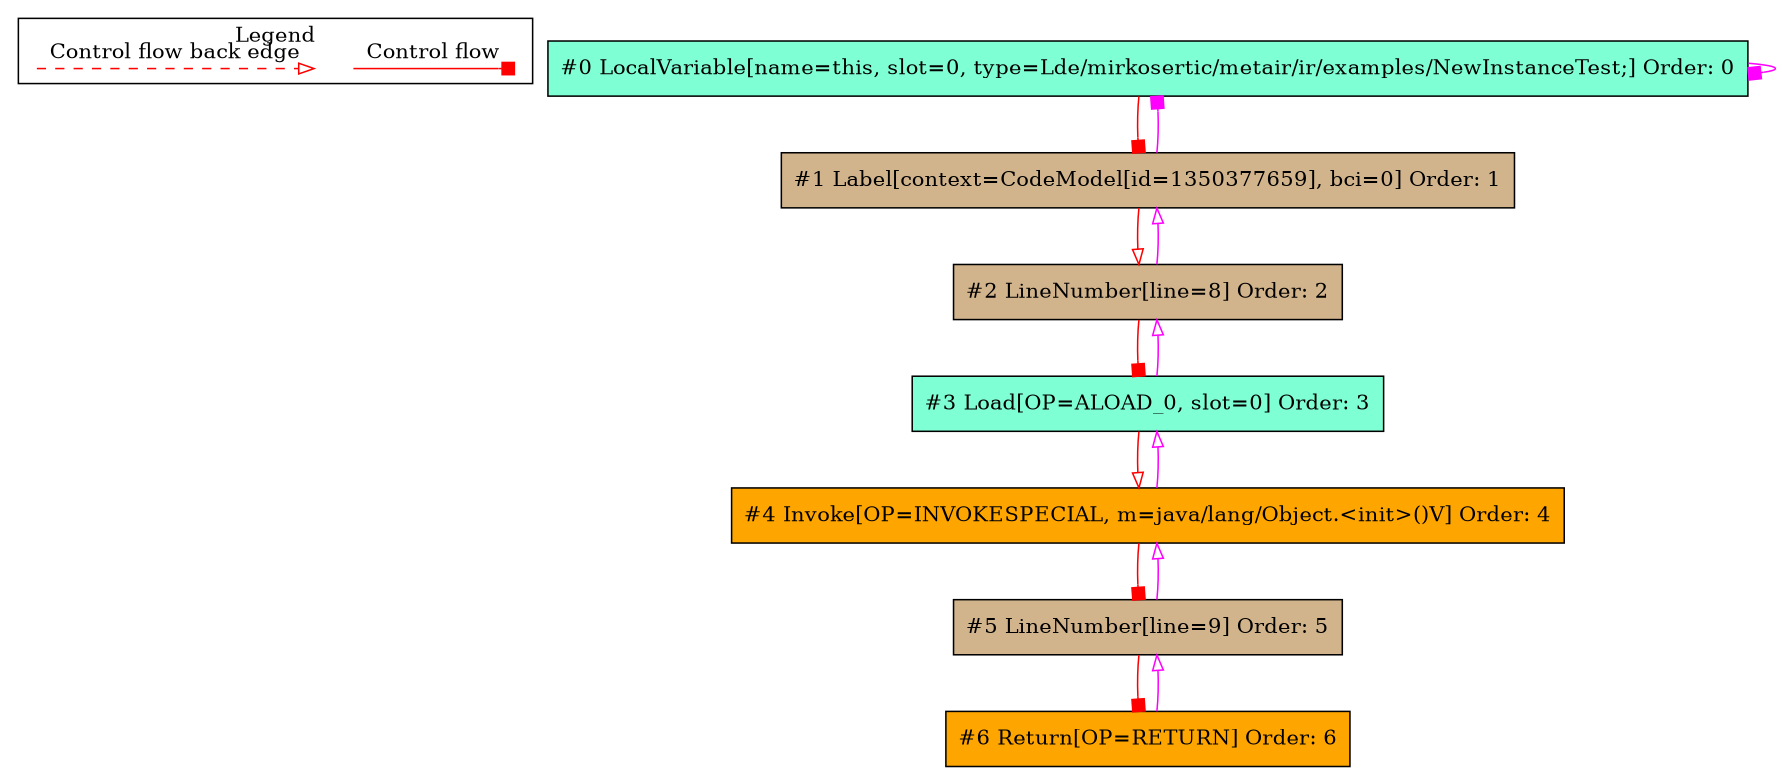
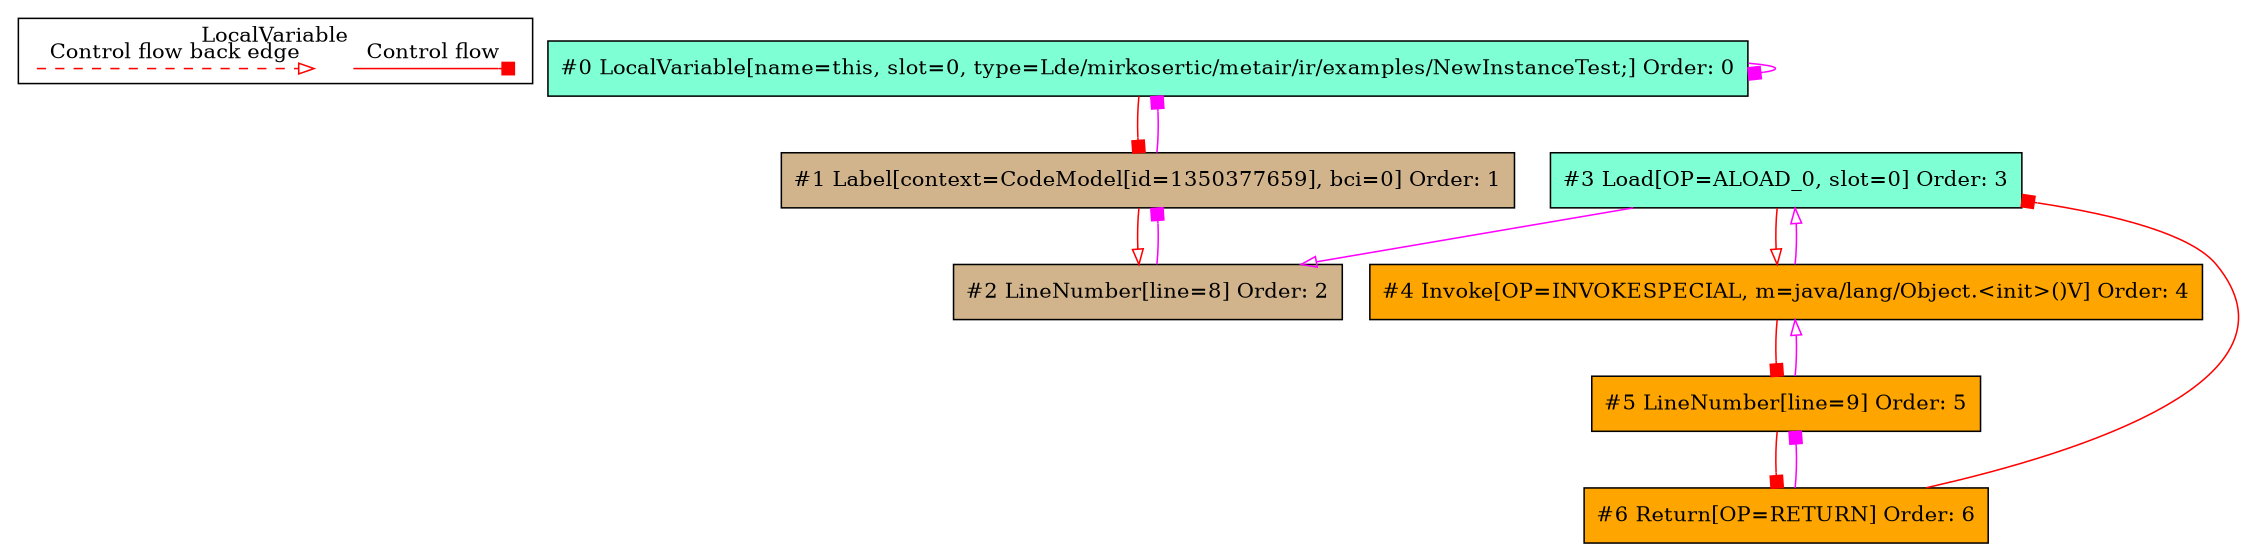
(276, 36) -> (276, 36)
(1158, 244) -> (1158, 244)
(1138, 340) -> (2211, 371)
(1148, 627) -> (1786, 404)
(1158, 691) -> (1796, 467)
